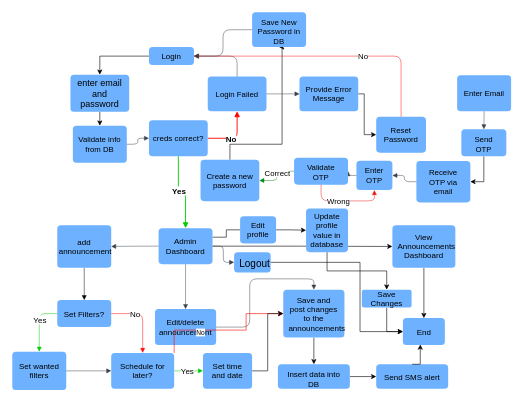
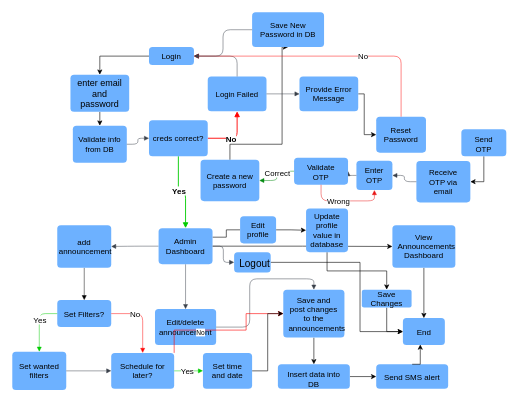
(279, 30) -> (288, 30)
(485, 93) -> none
(484, 123) -> none
